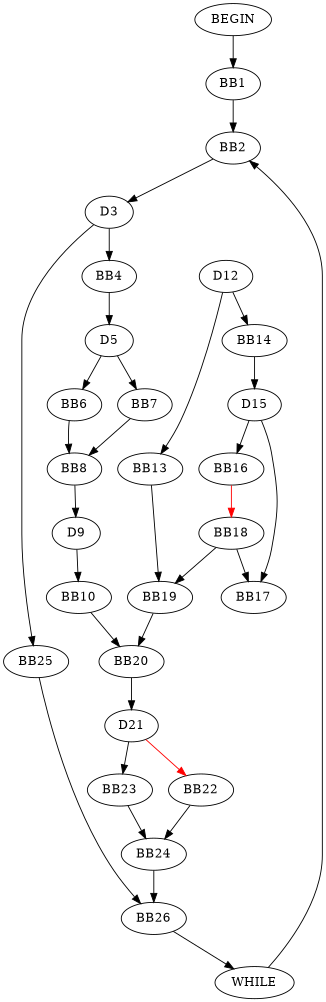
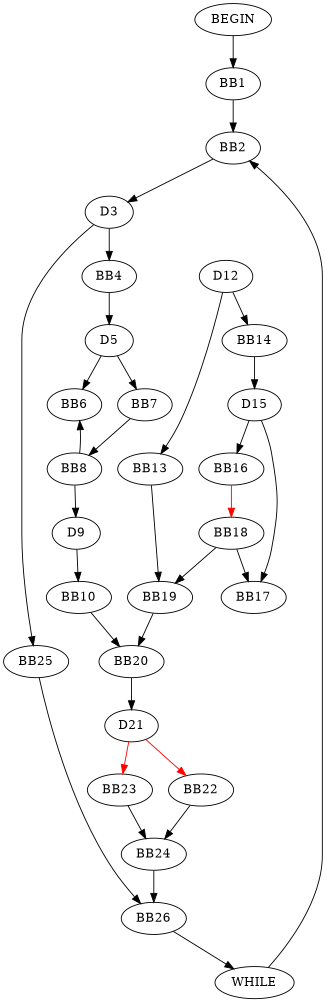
(68, 432) -> (80, 442)
(127, 753) -> (127, 753)
